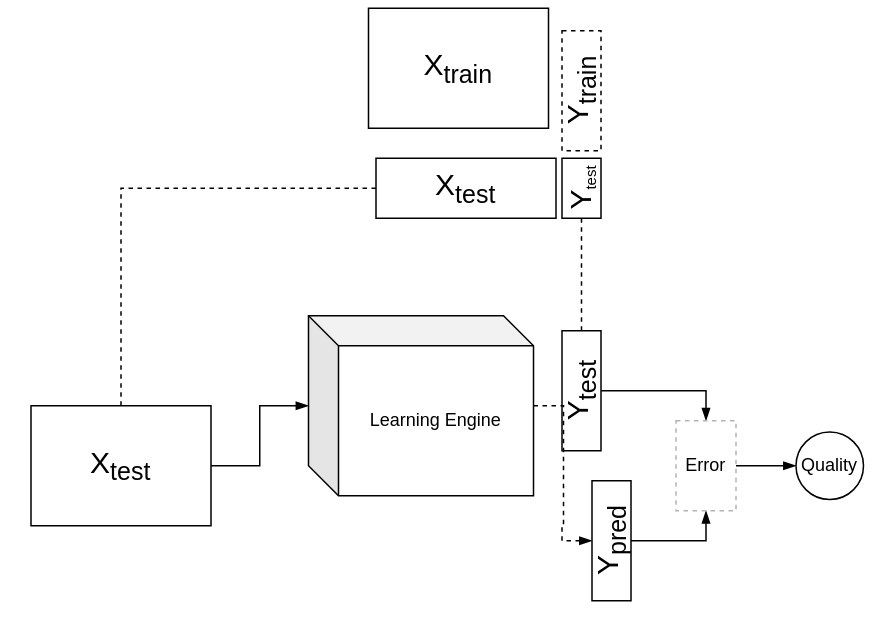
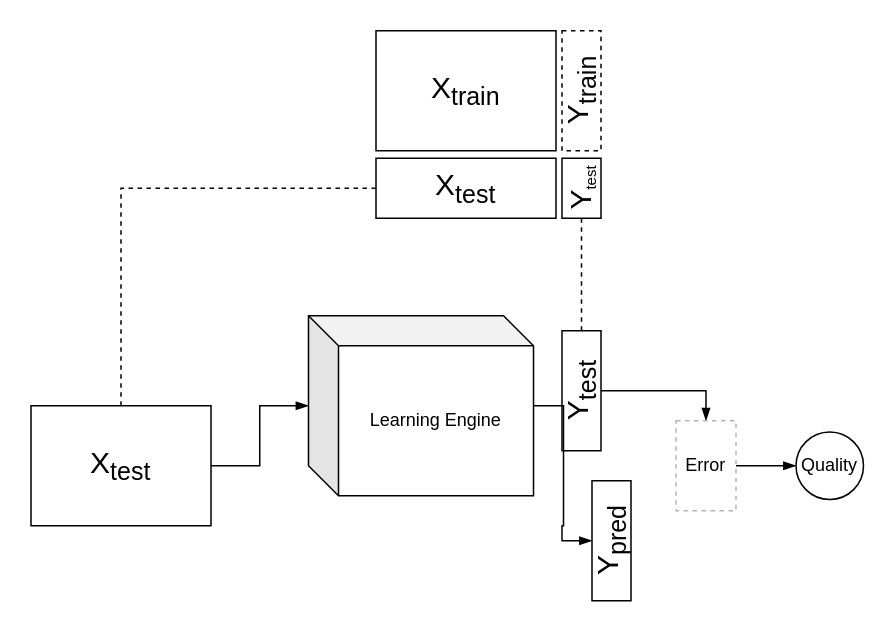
(458, 68) -> (466, 91)
(563, 467) -> (563, 467)
(677, 541) -> none
